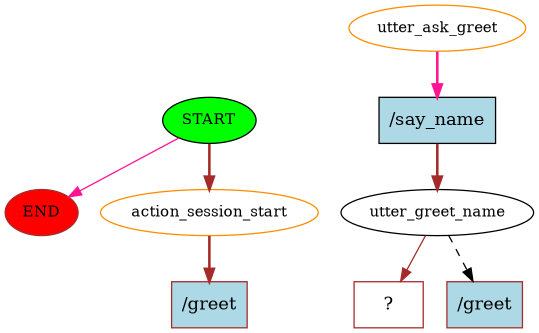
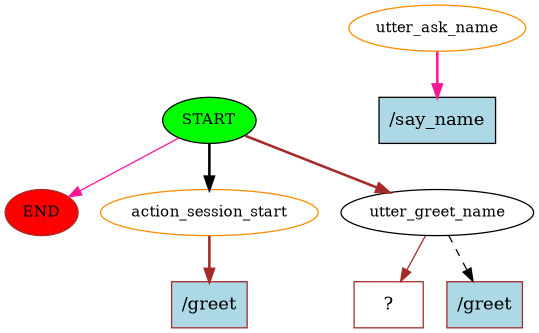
(437, 28) -> (437, 28)
(209, 160) -> (209, 160)
(437, 160) -> (311, 162)
